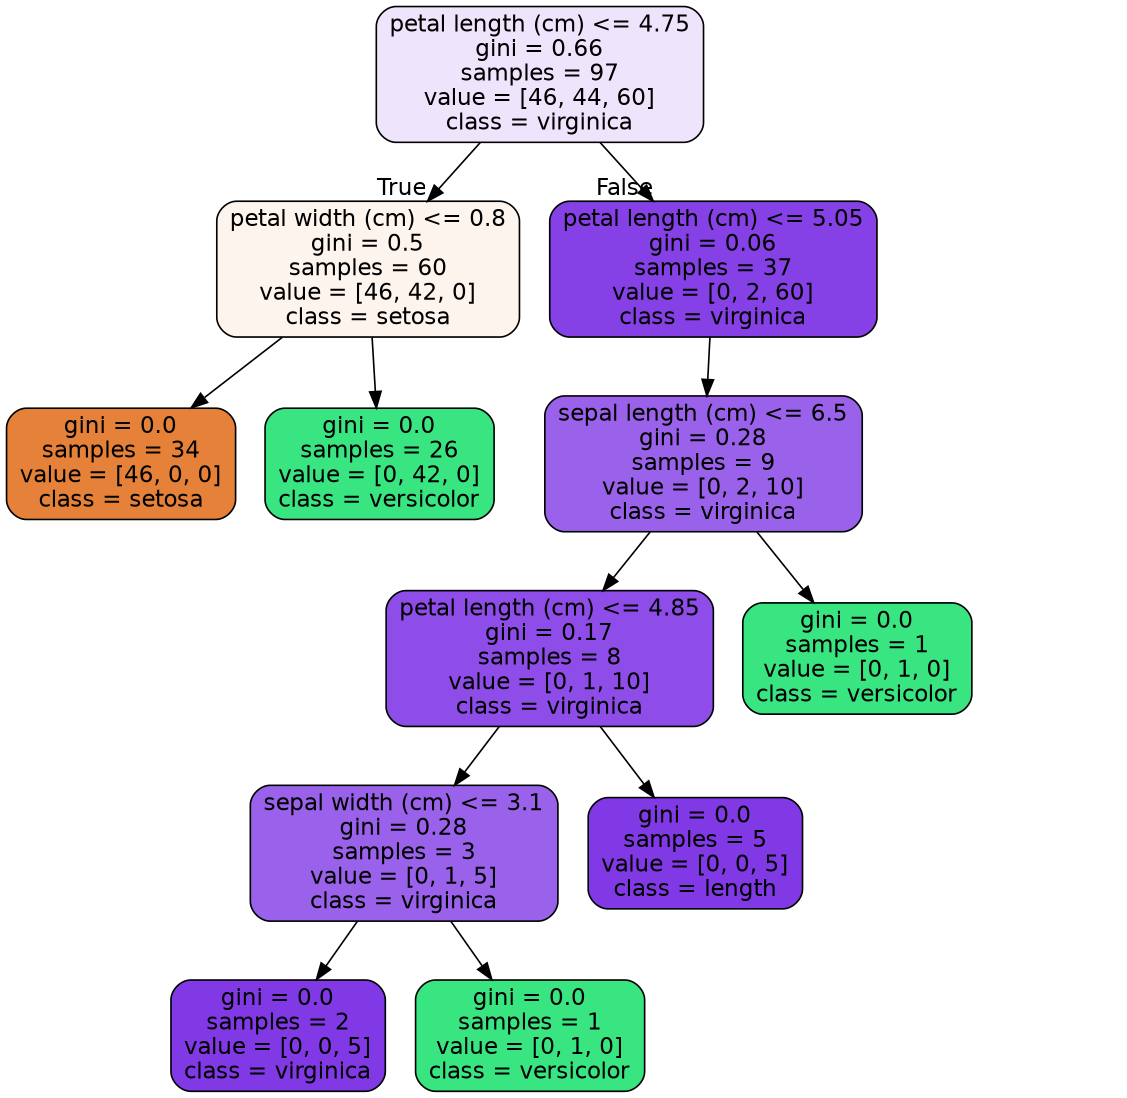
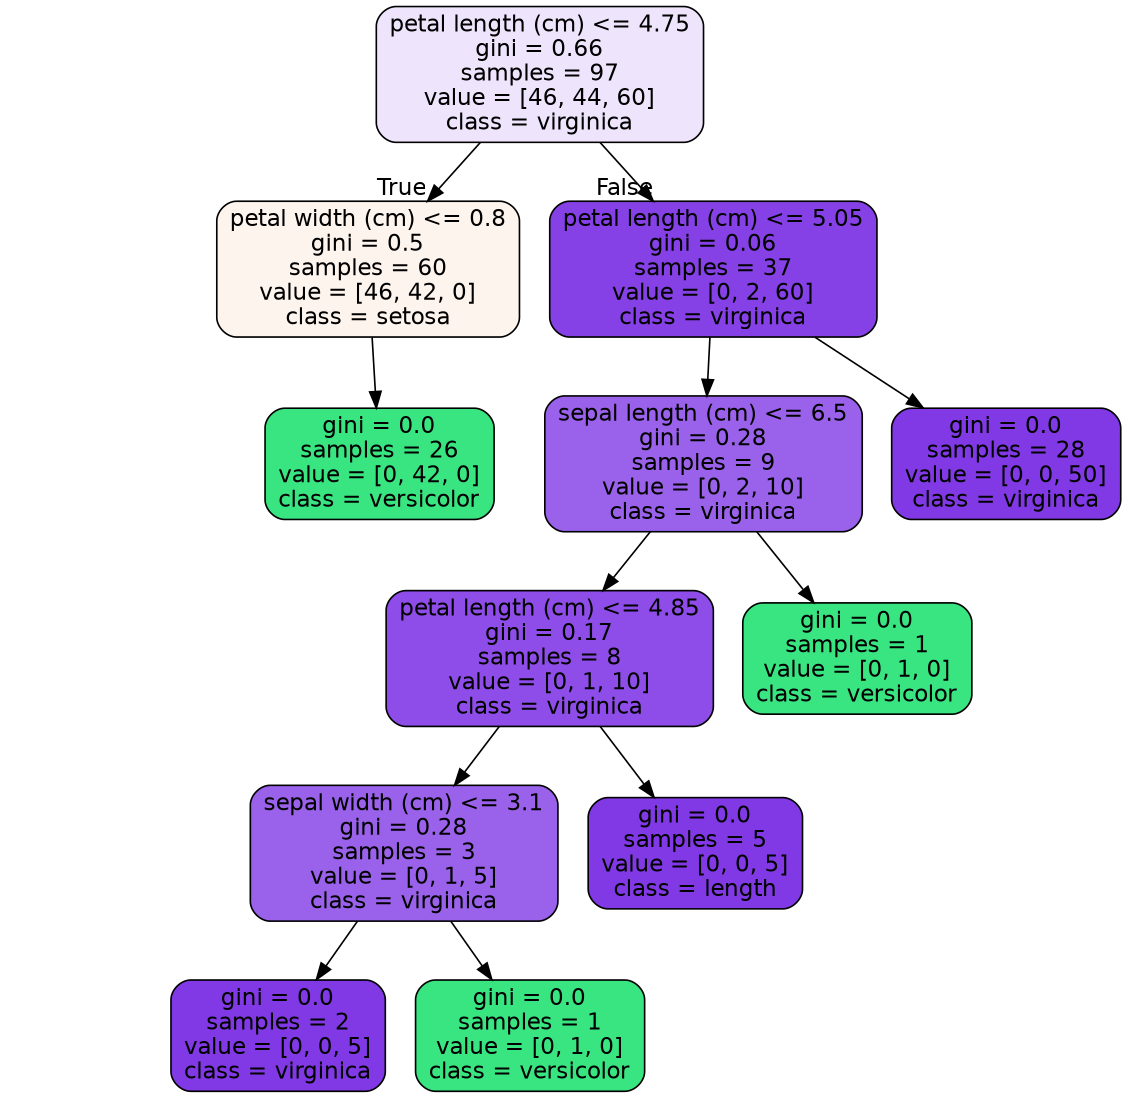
(121, 464) -> none
none -> (1006, 464)
